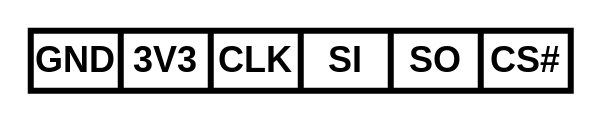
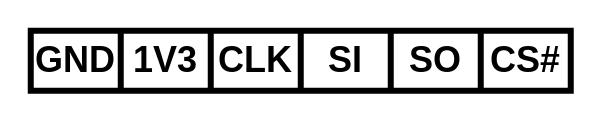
(166, 61) -> (166, 61)
